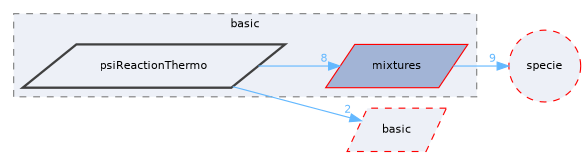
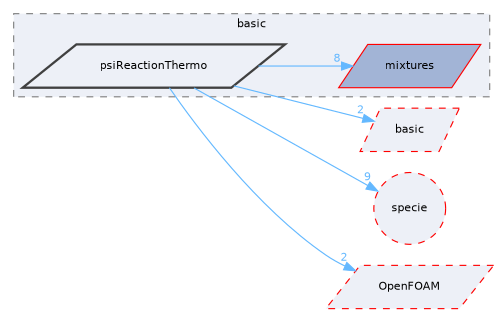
(470, 66) -> (281, 137)
none -> (410, 287)
